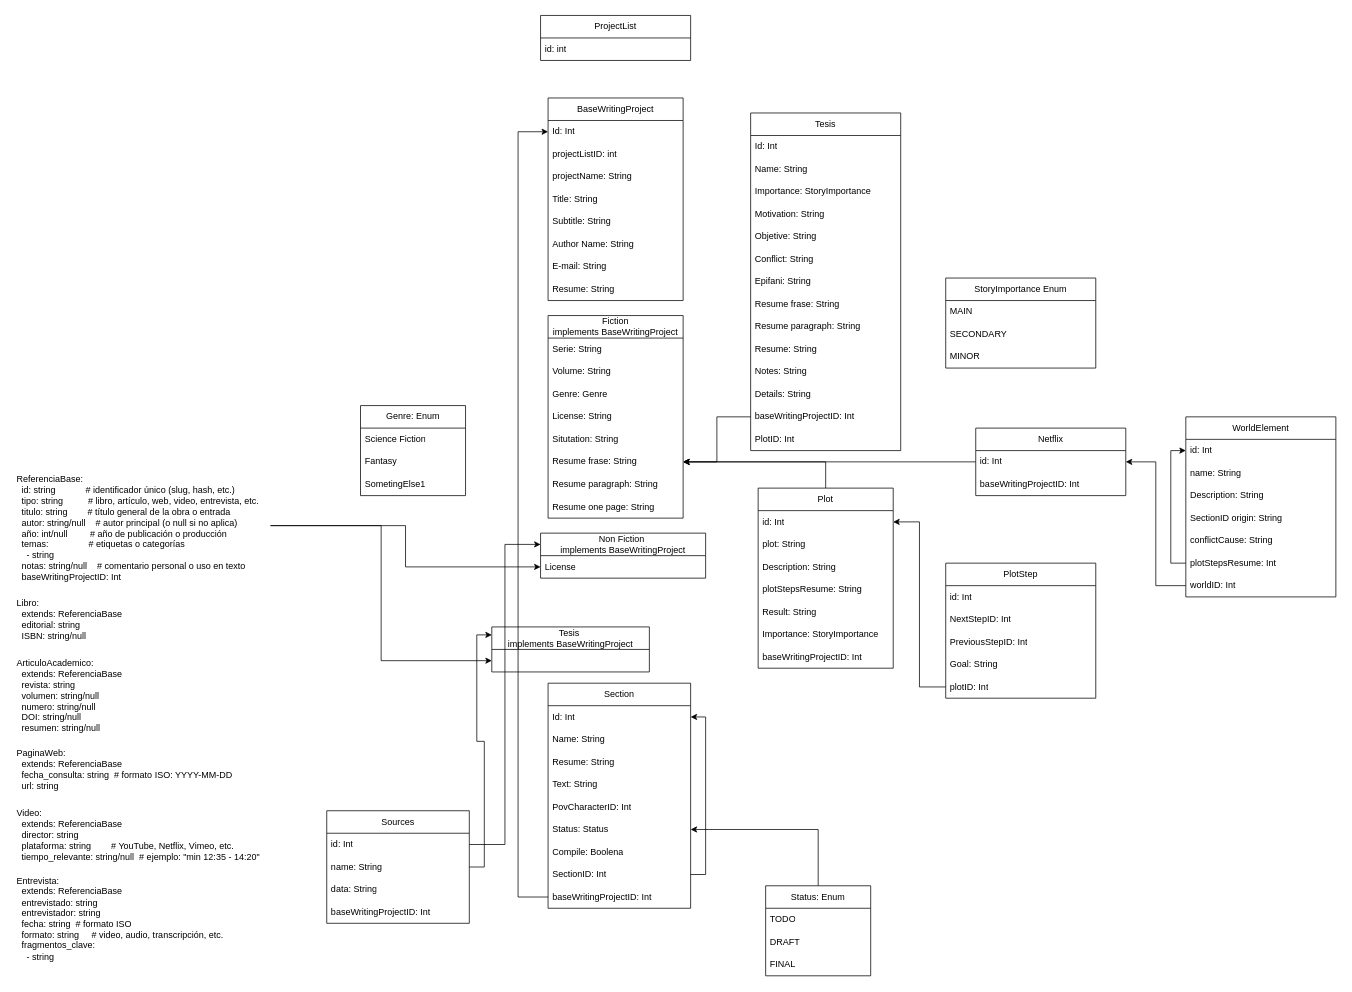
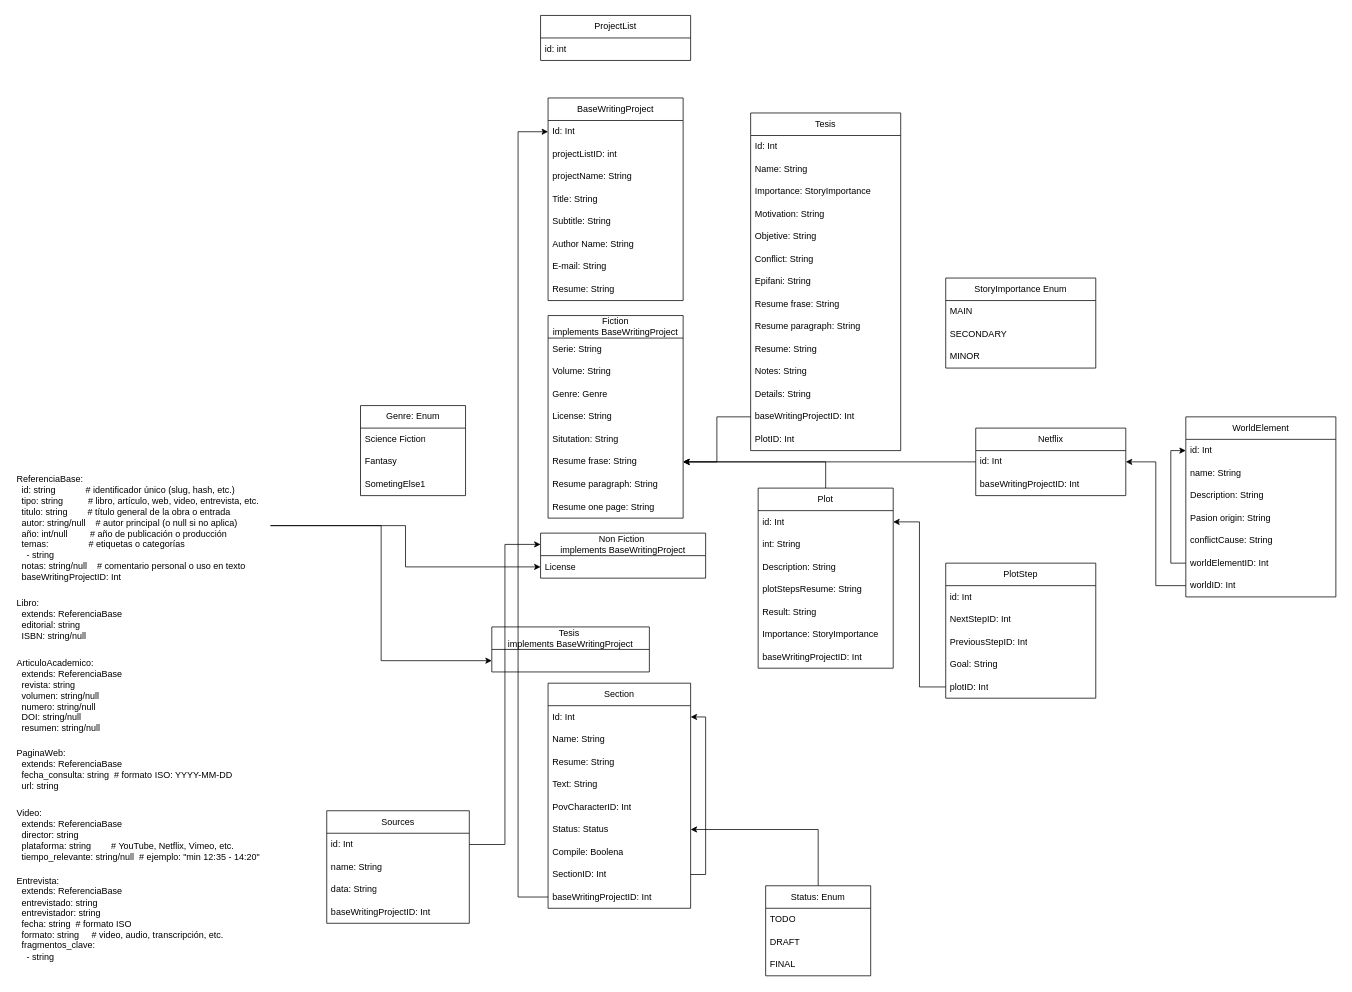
(1242, 518) -> (1235, 518)
(788, 544) -> (785, 544)
(1237, 563) -> (1233, 563)
(484, 743) -> none
